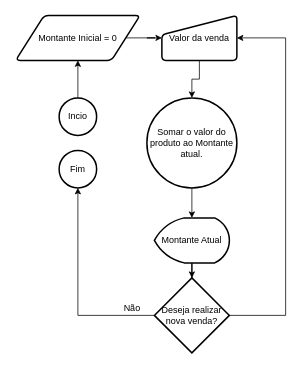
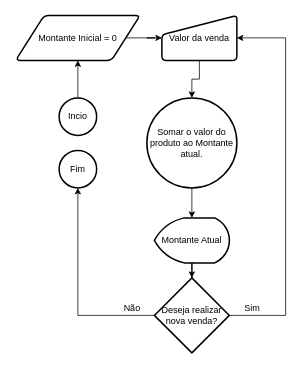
none -> (252, 308)
